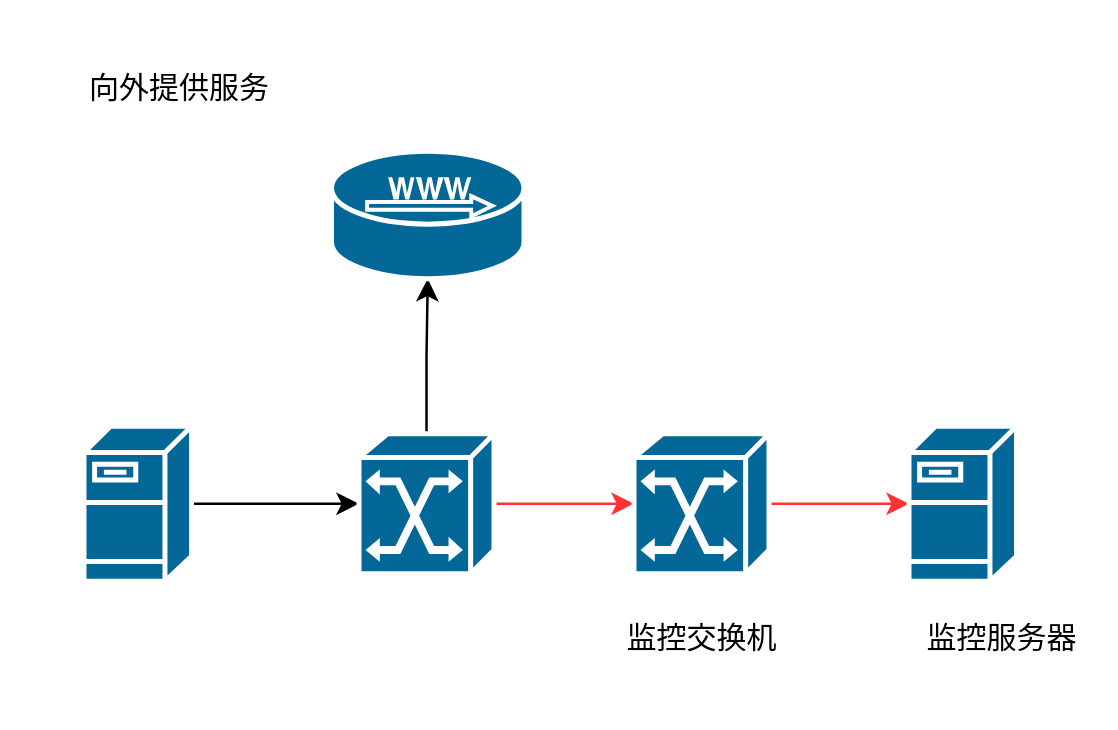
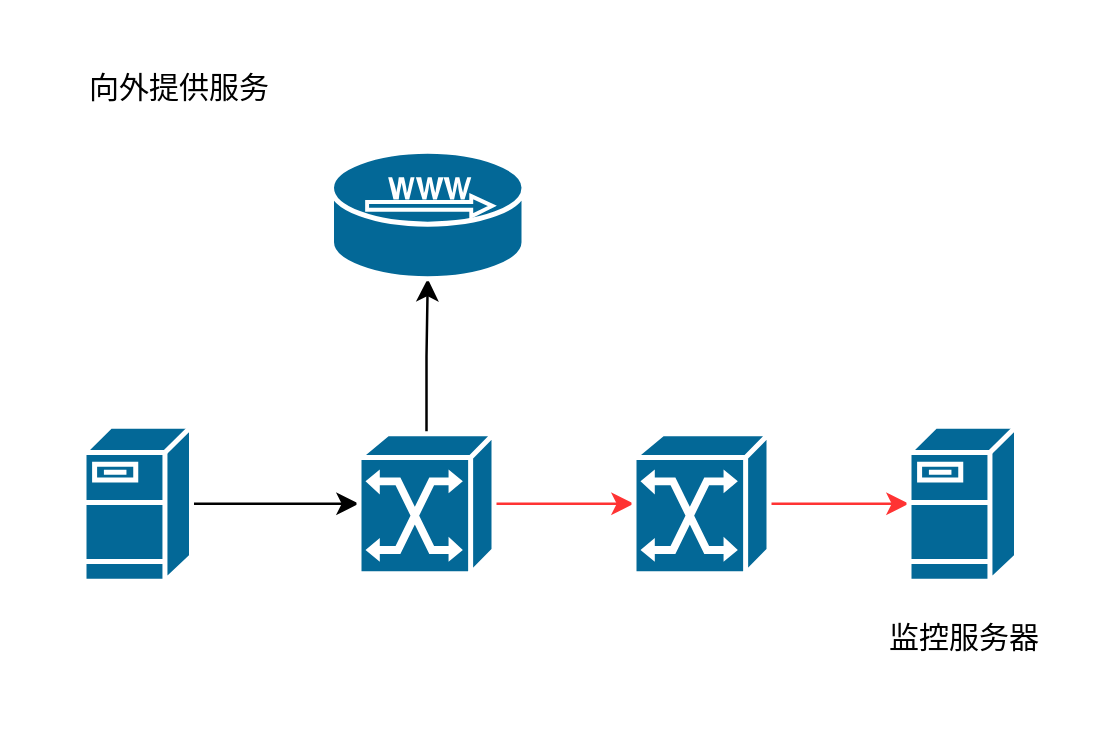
(701, 639) -> none
(1000, 639) -> (963, 639)
